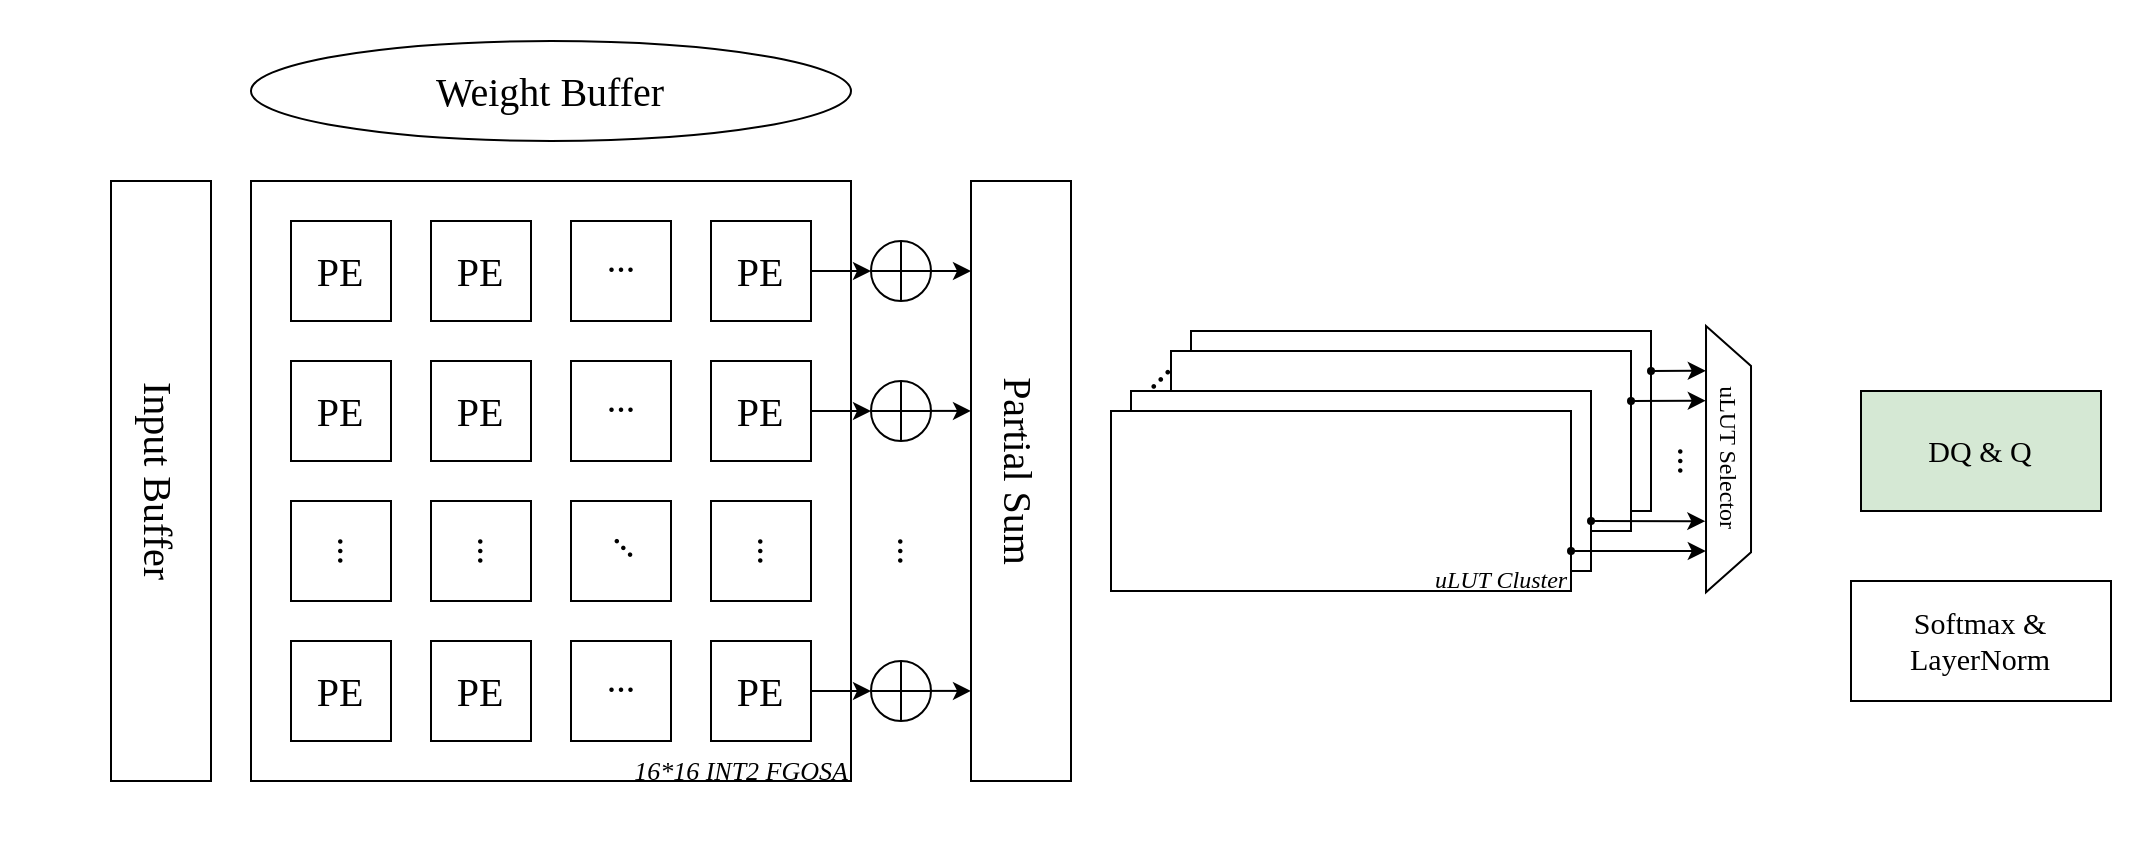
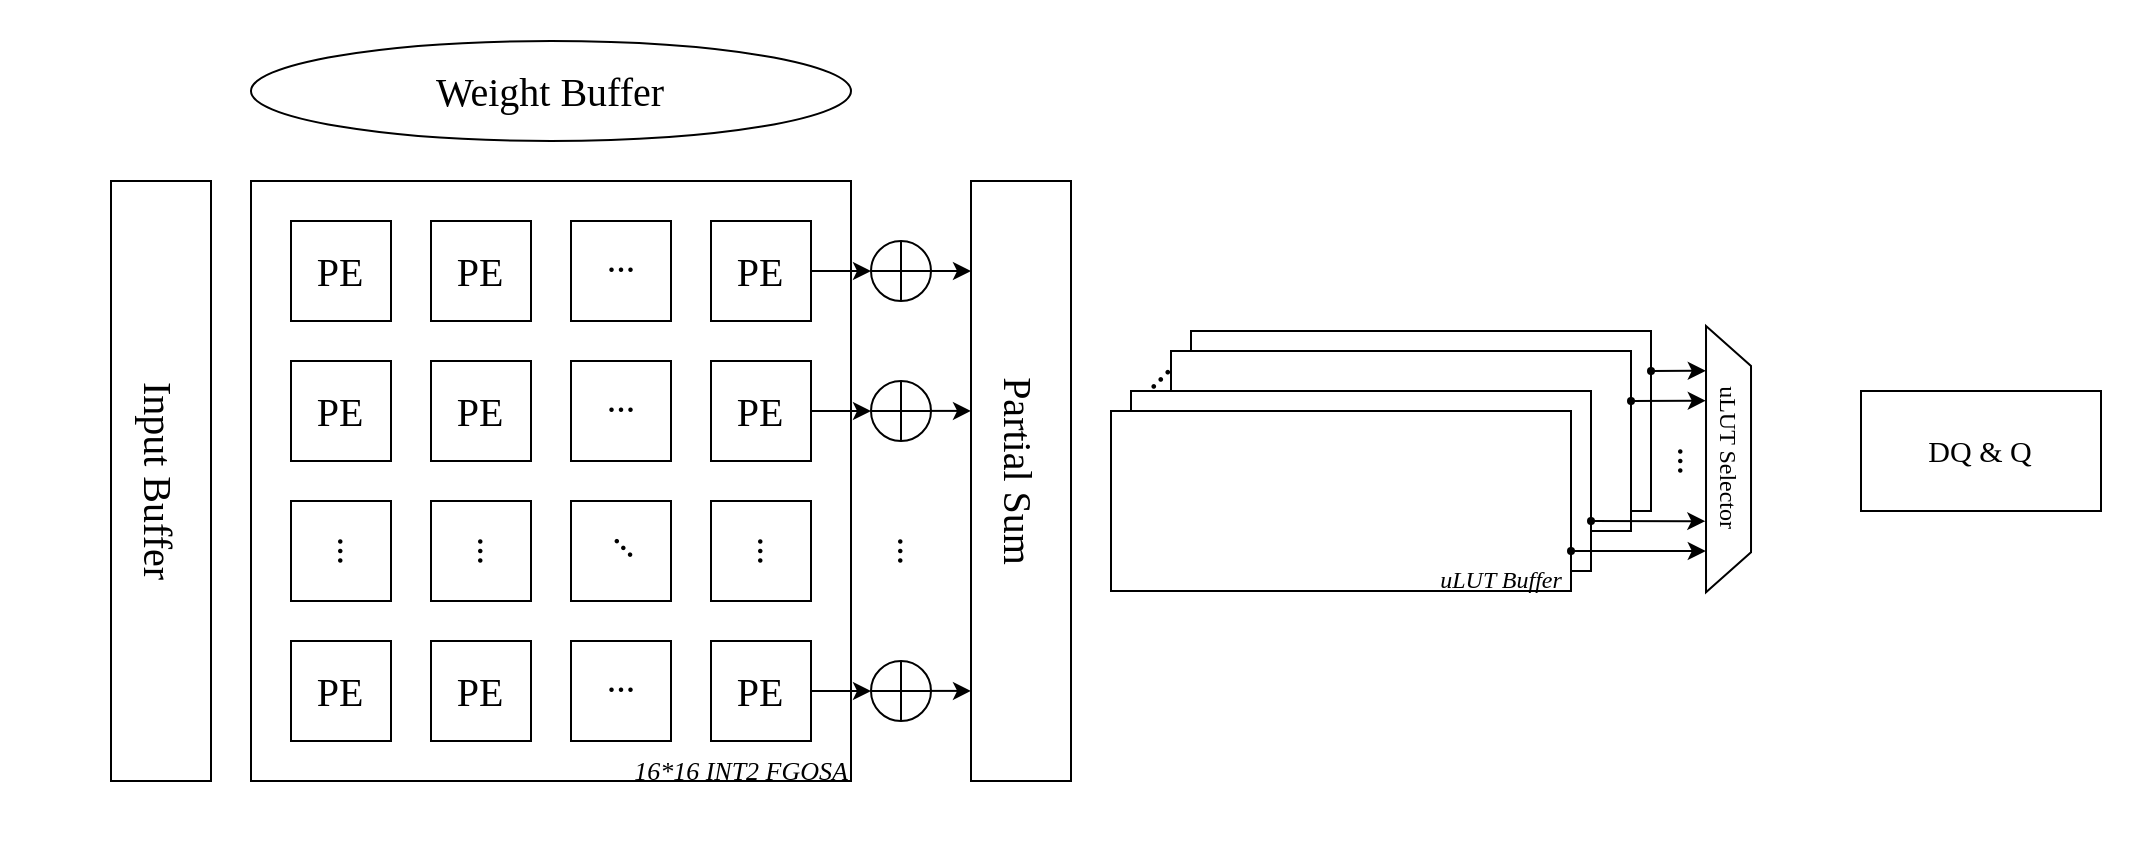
(1981, 451) -> (1981, 451)
(1502, 581) -> (1502, 581)
(1981, 641) -> none
